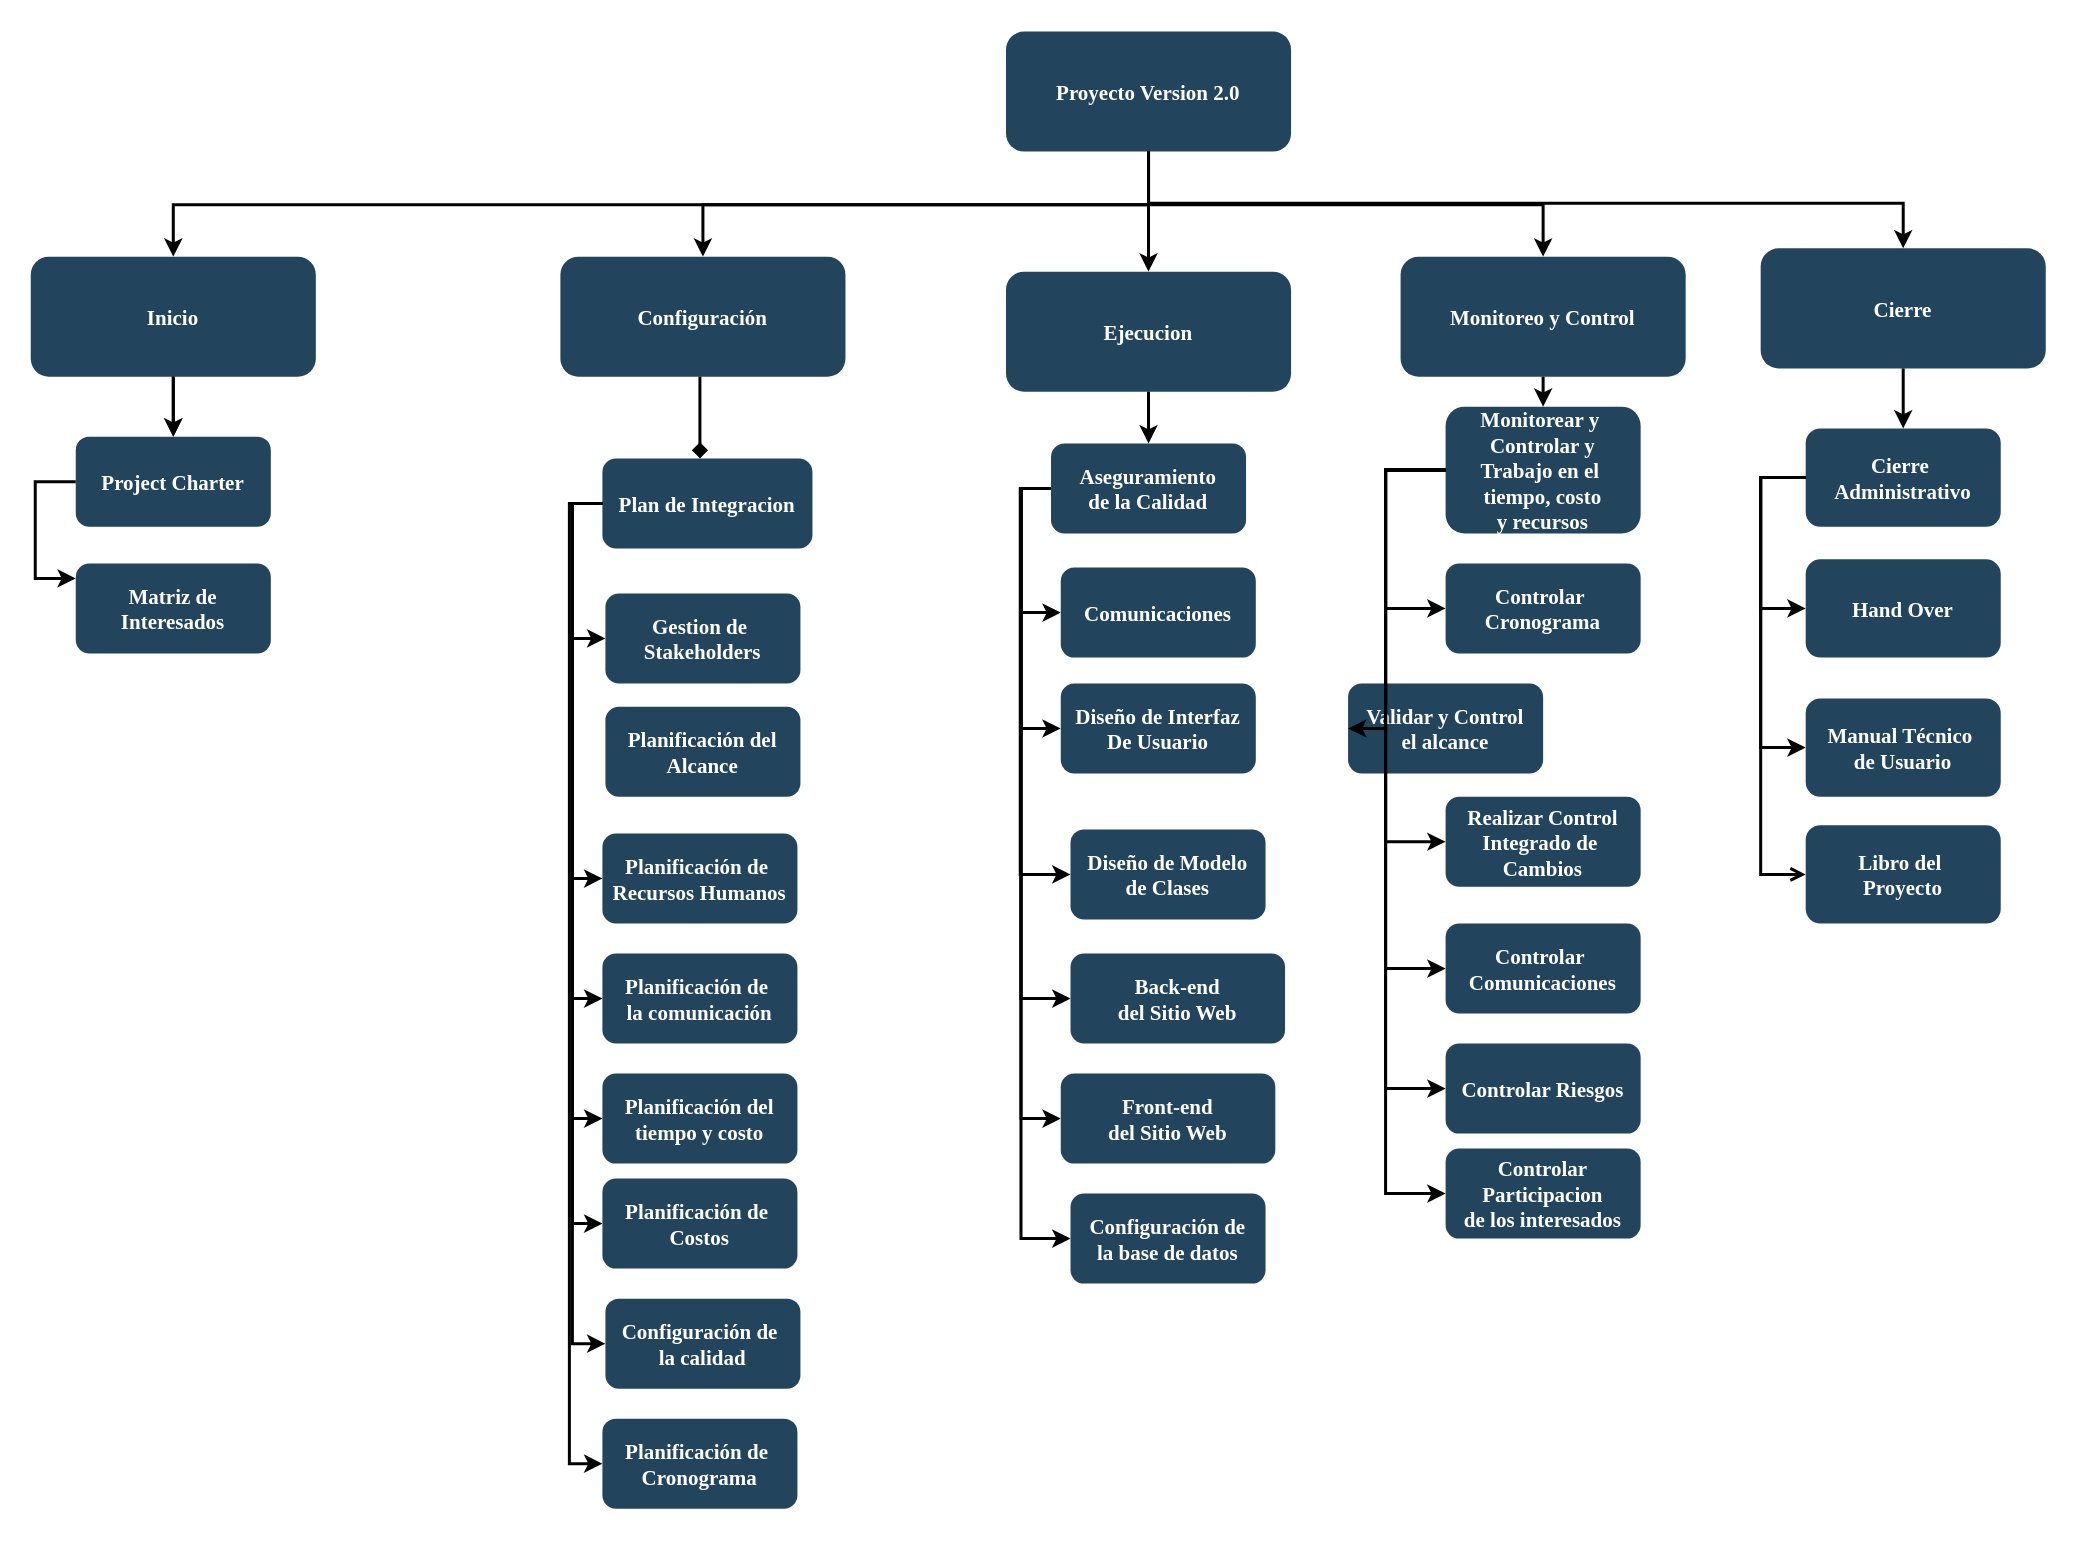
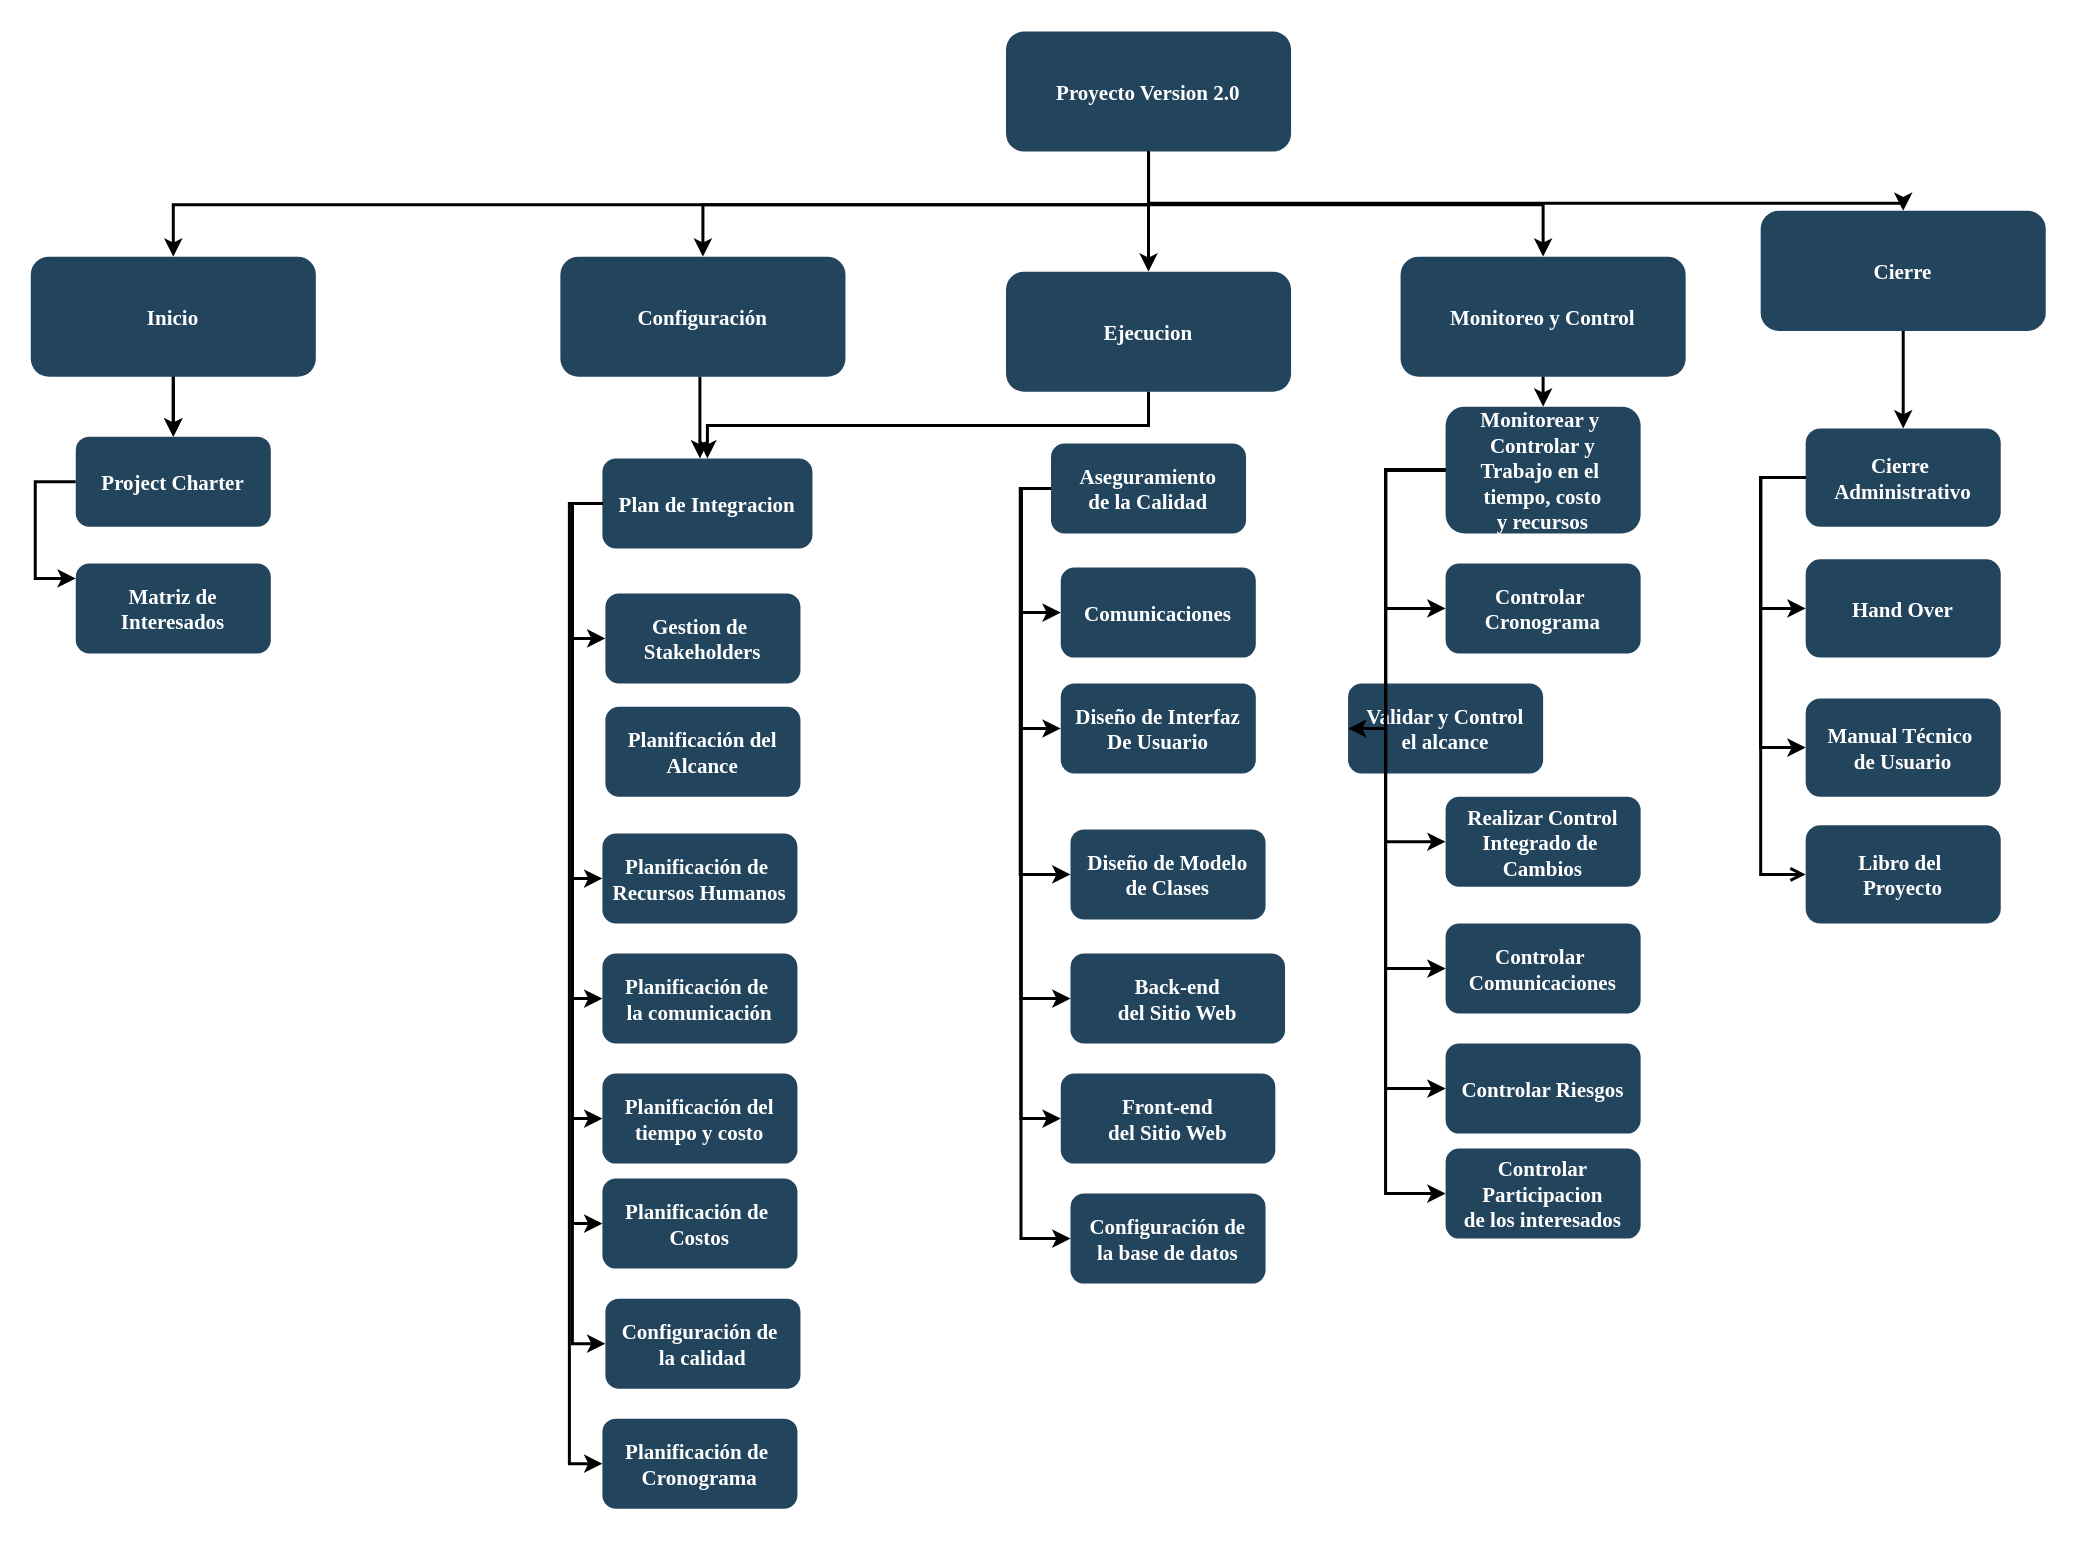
(1903, 308) -> (1903, 271)
(1148, 426) -> (919, 425)
(700, 442) -> (700, 443)
